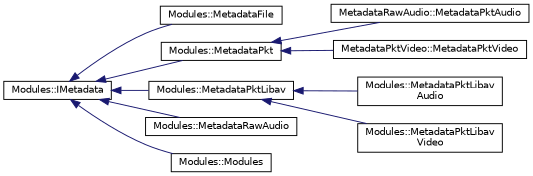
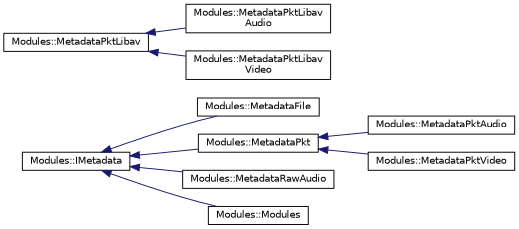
(430, 13) -> (441, 125)
(430, 49) -> (441, 161)
(135, 90) -> none
